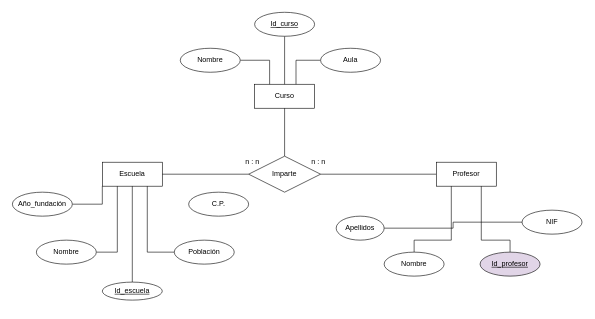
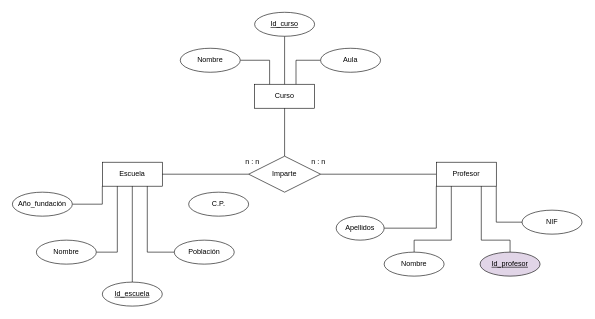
none -> (497, 203)
(461, 222) -> (437, 208)
(132, 291) -> (132, 294)
